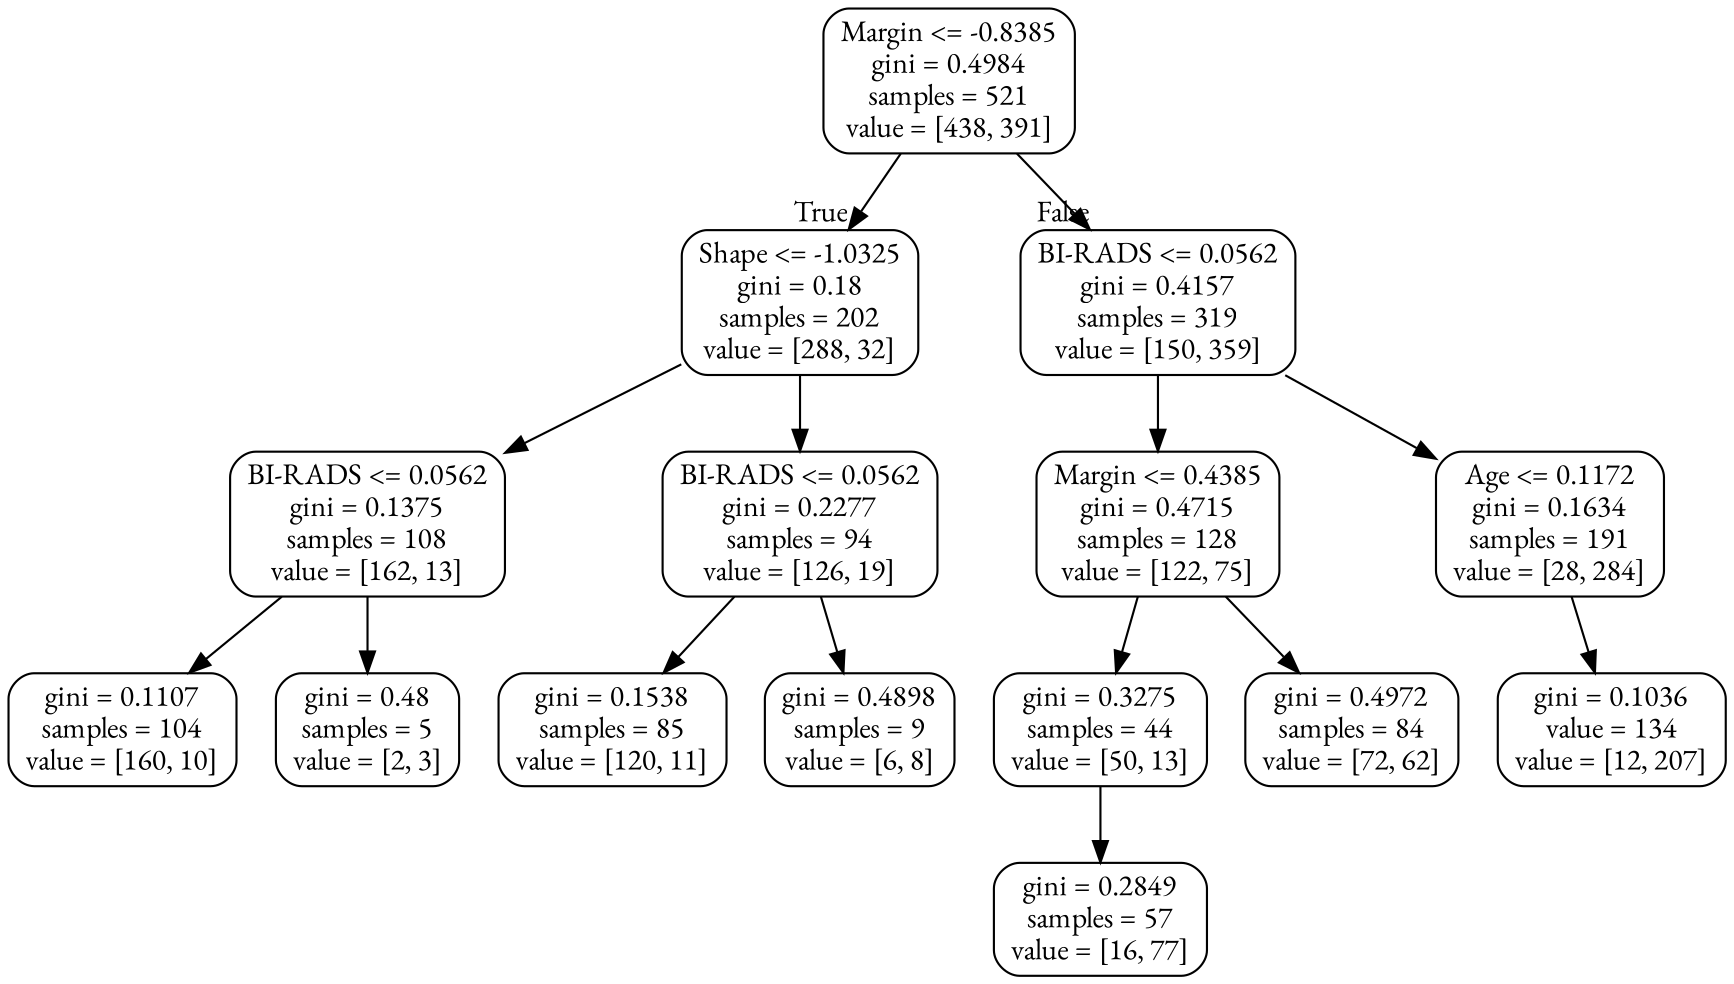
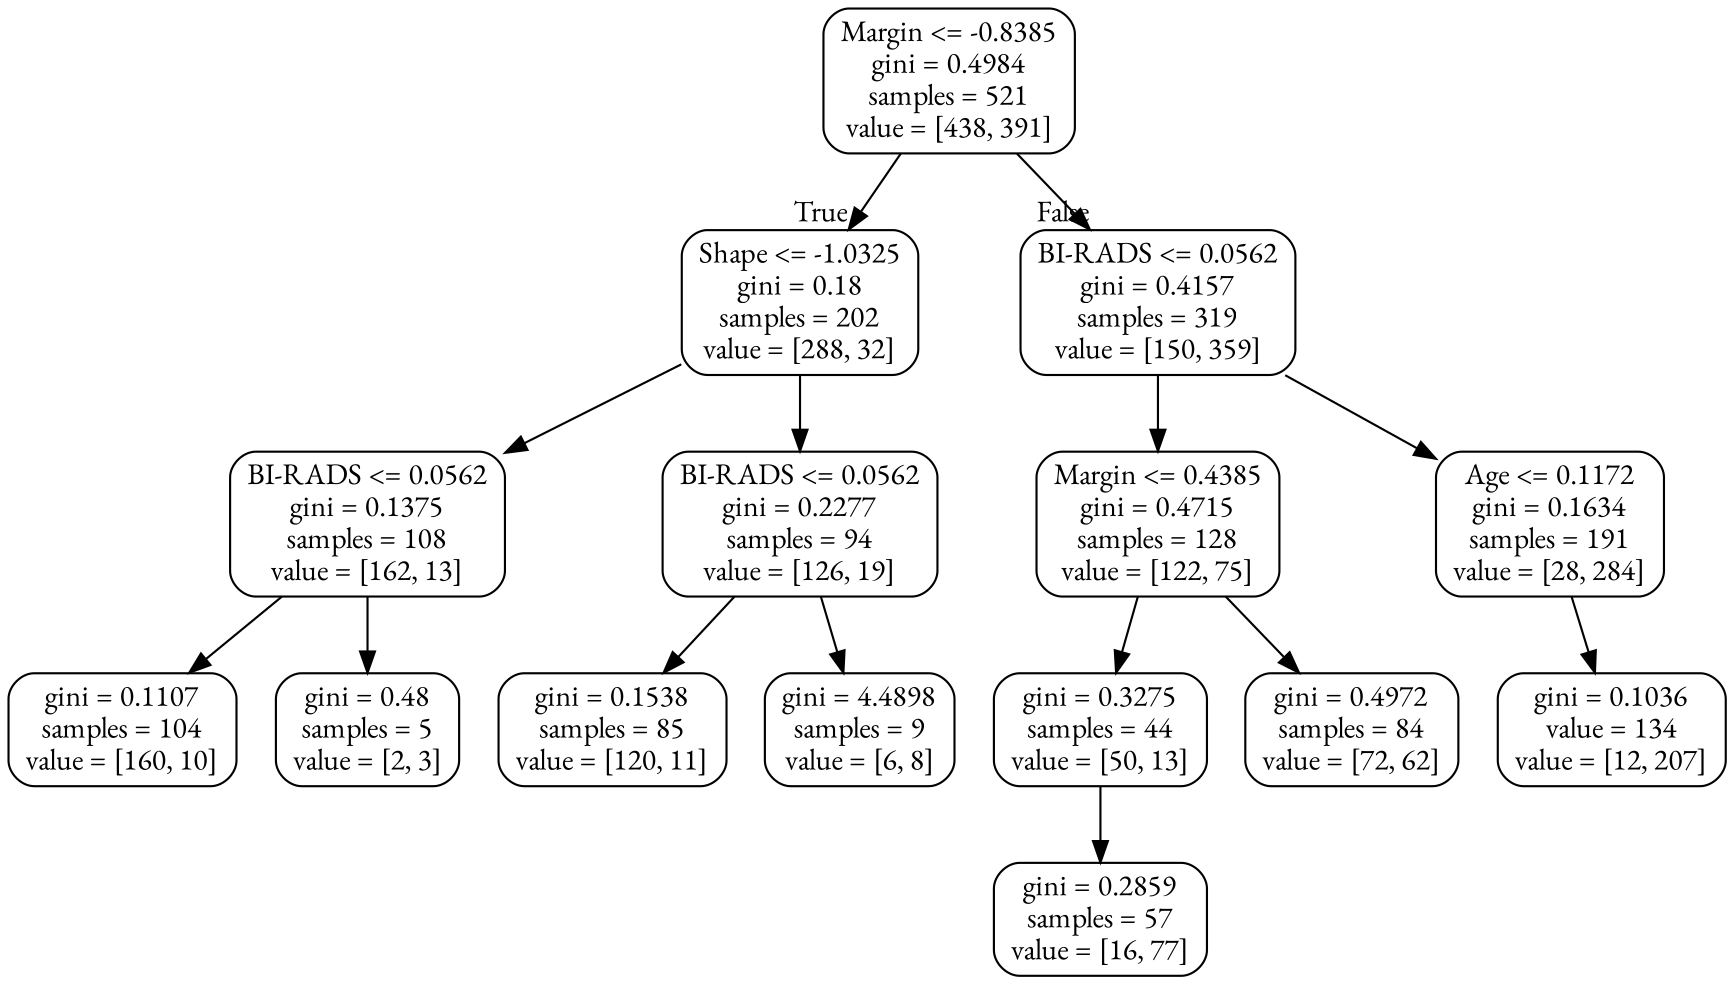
(860, 730) -> (860, 730)
(1100, 919) -> (1100, 919)
